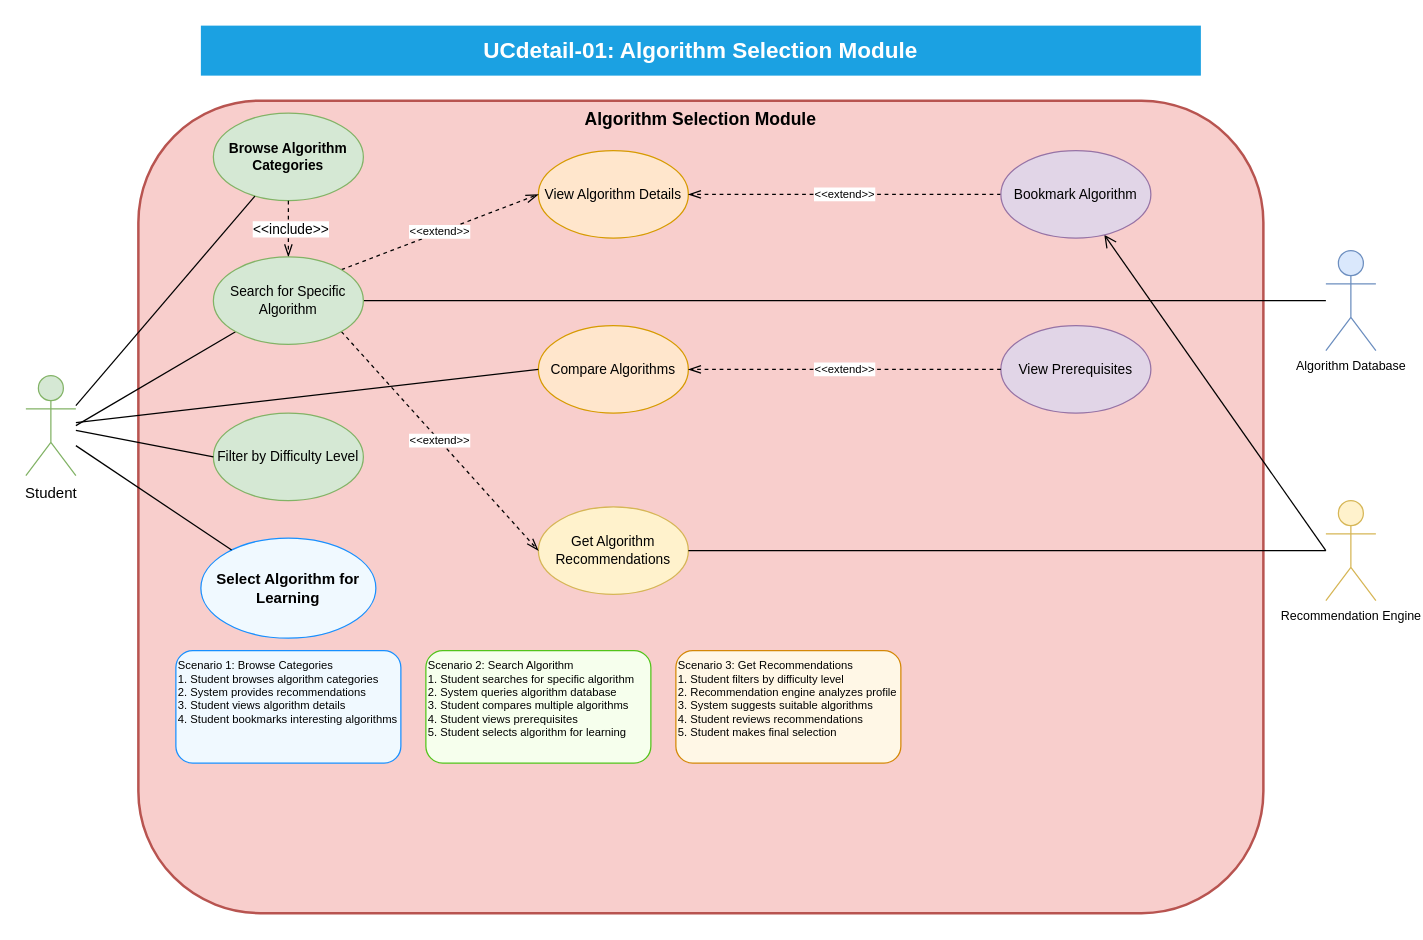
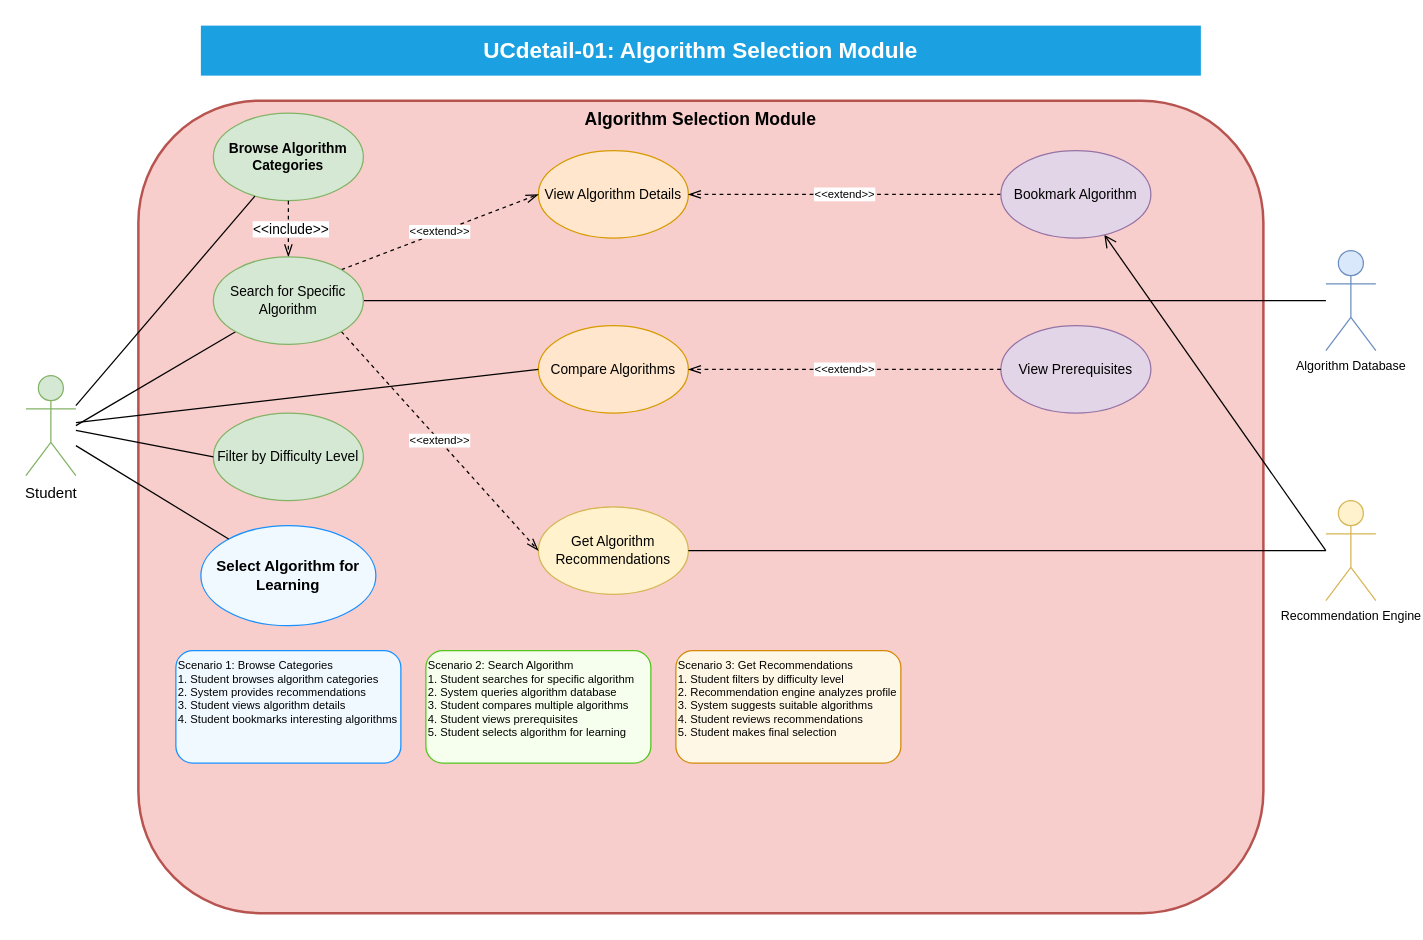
(288, 588) -> (288, 576)
